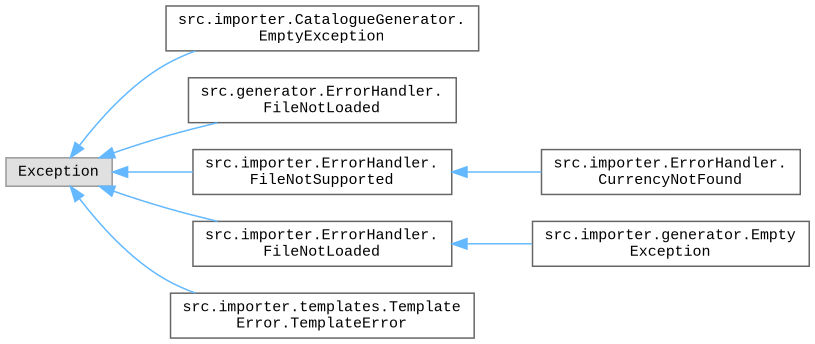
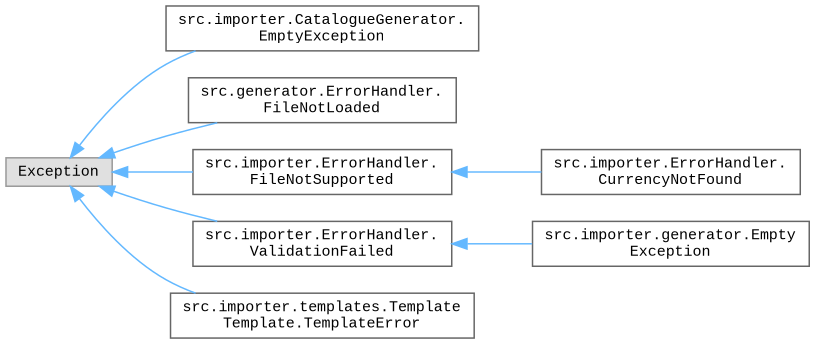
(322, 244) -> (322, 244)
(322, 316) -> (322, 316)
